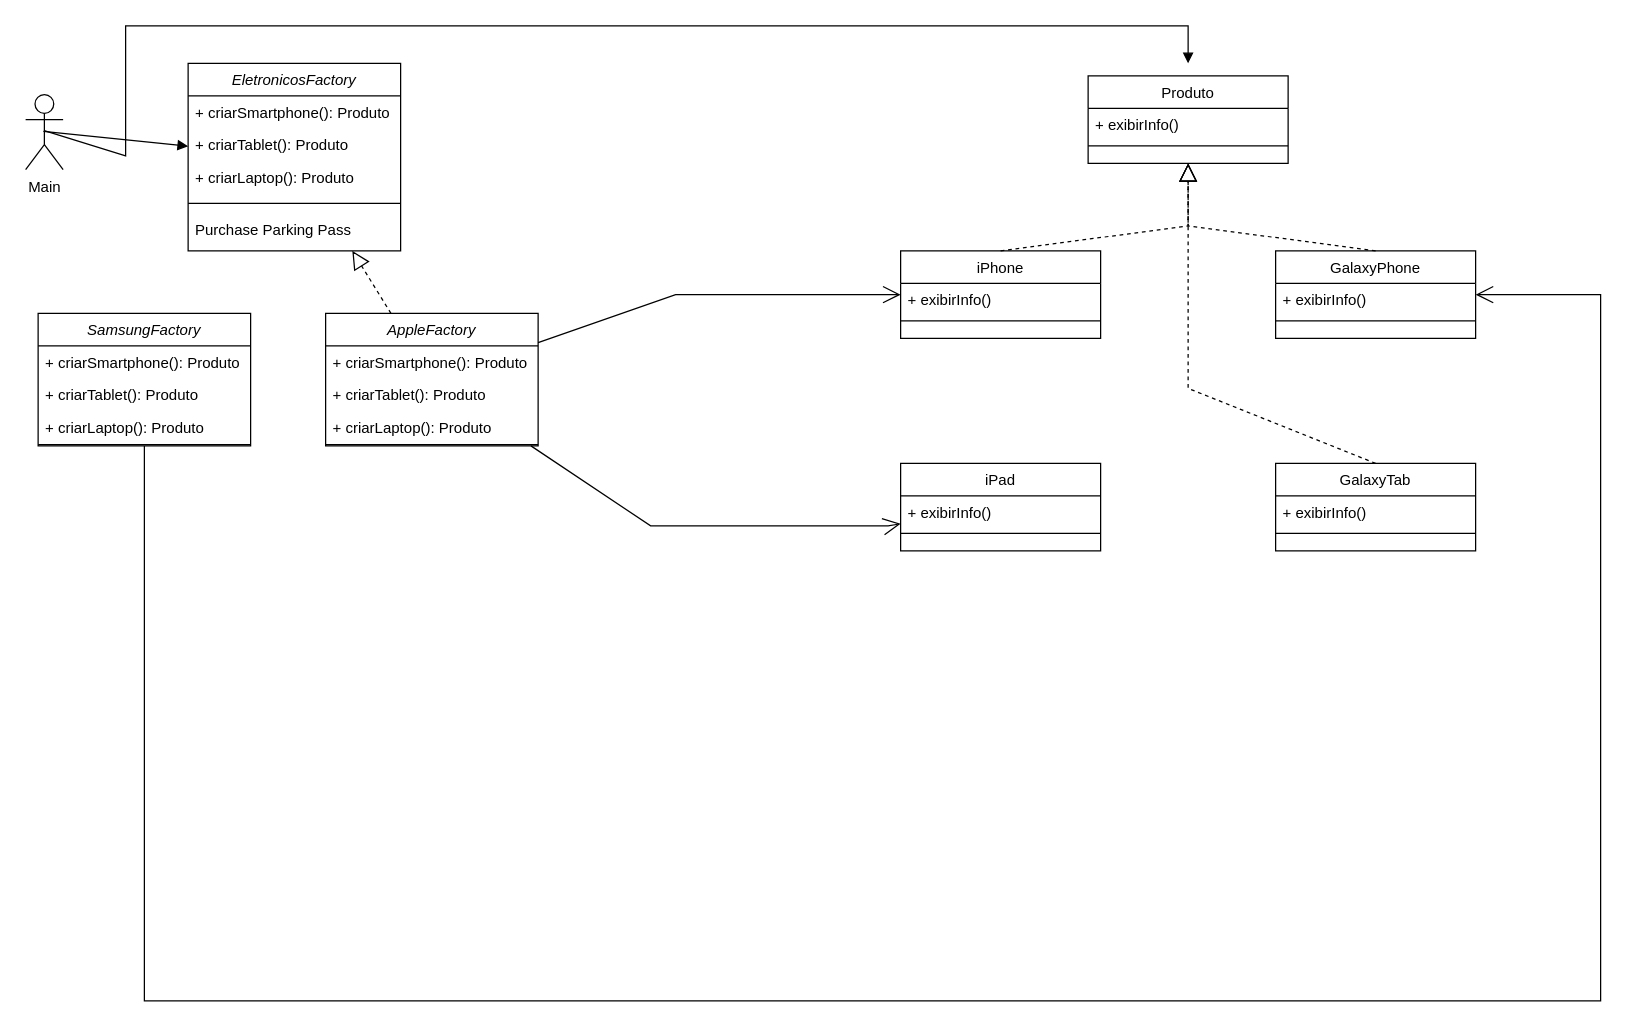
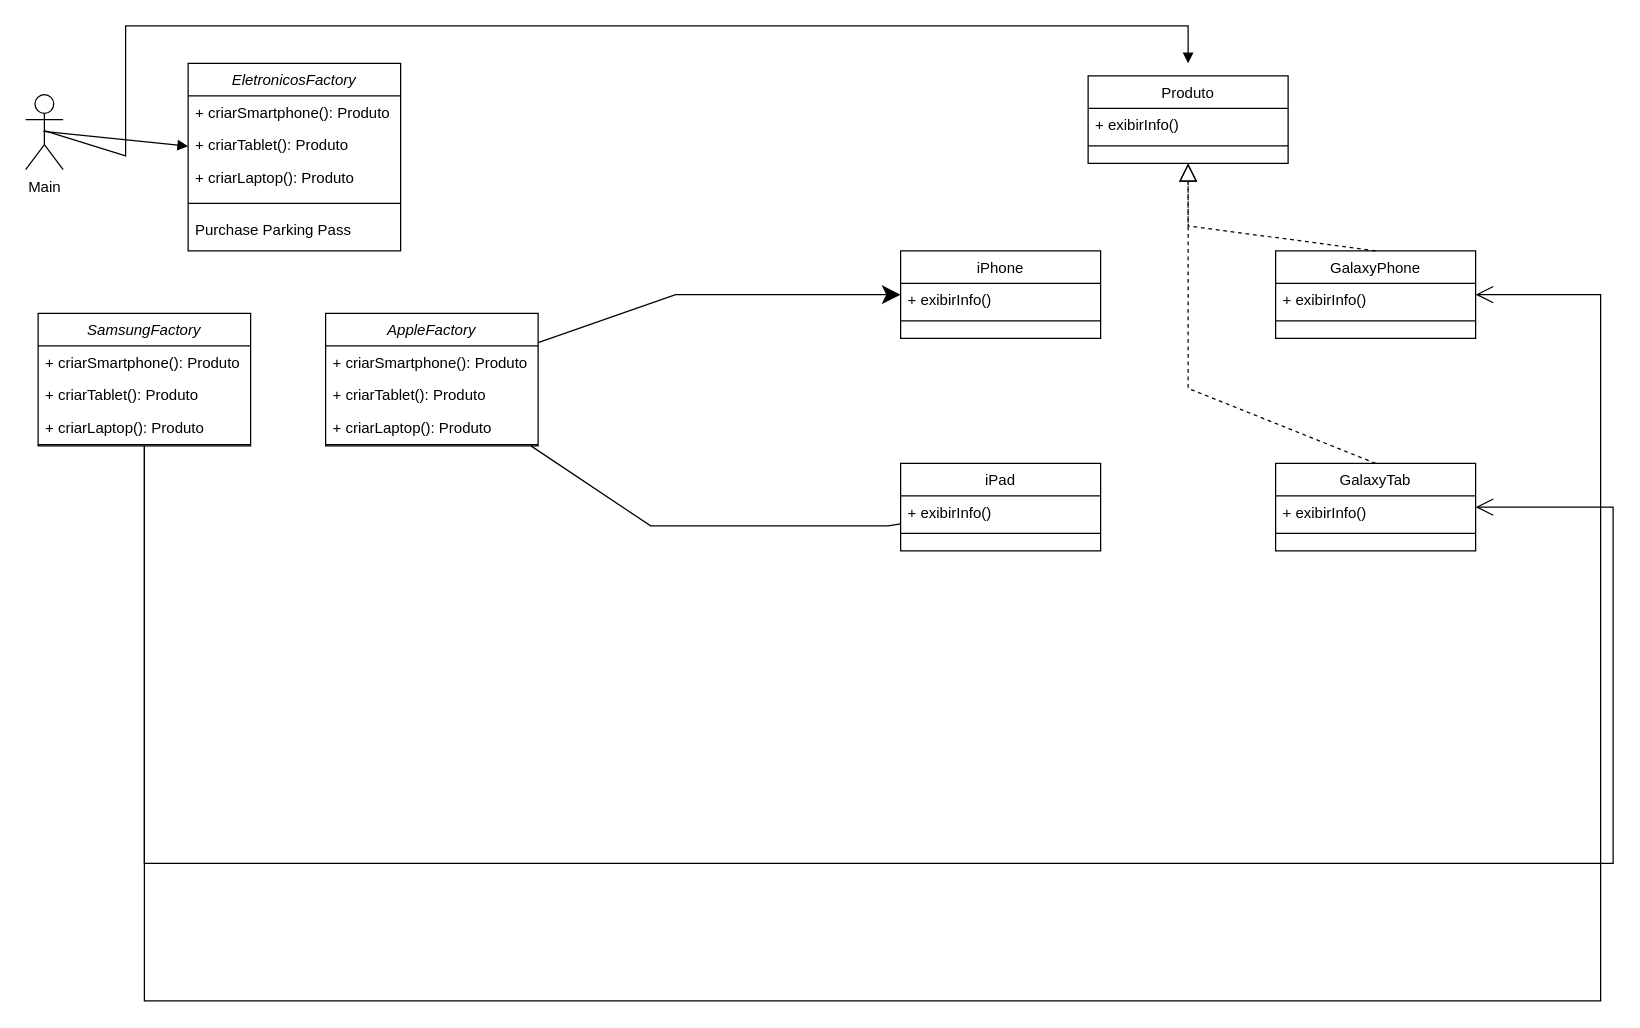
(1095, 238) -> none
(377, 290) -> none
(890, 294) -> (885, 294)
(895, 525) -> (894, 525)
none -> (1125, 863)
